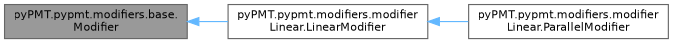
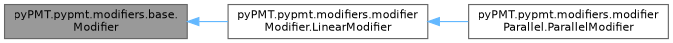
(328, 22) -> (328, 22)
(568, 22) -> (568, 22)
